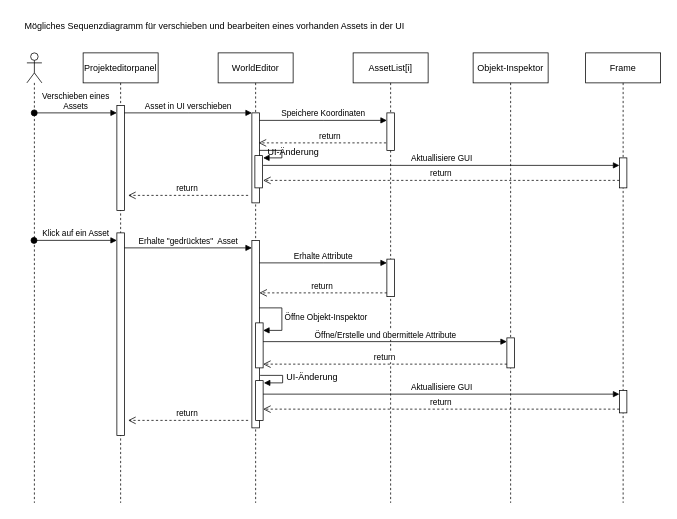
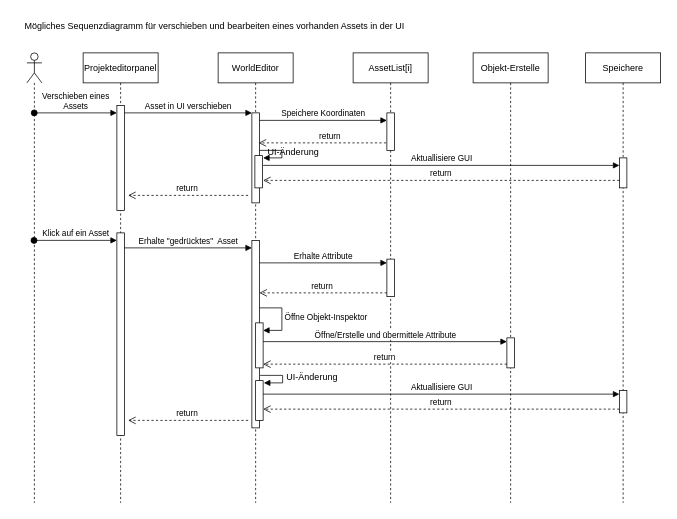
(510, 68) -> (510, 68)
(623, 68) -> (623, 68)
